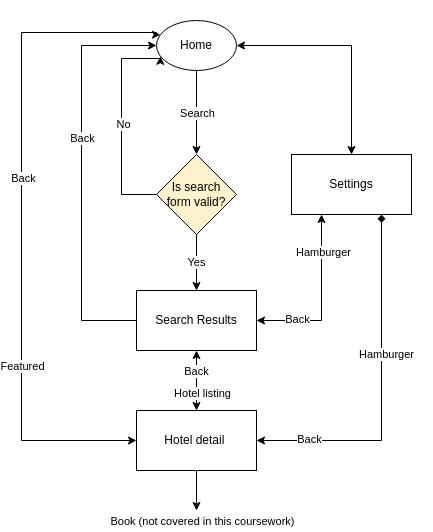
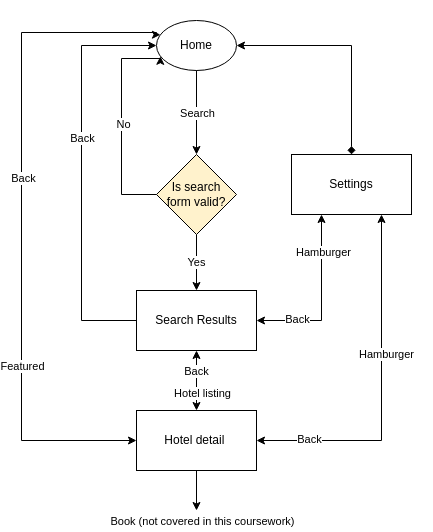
(352, 146) -> (352, 145)
(382, 223) -> (382, 223)
